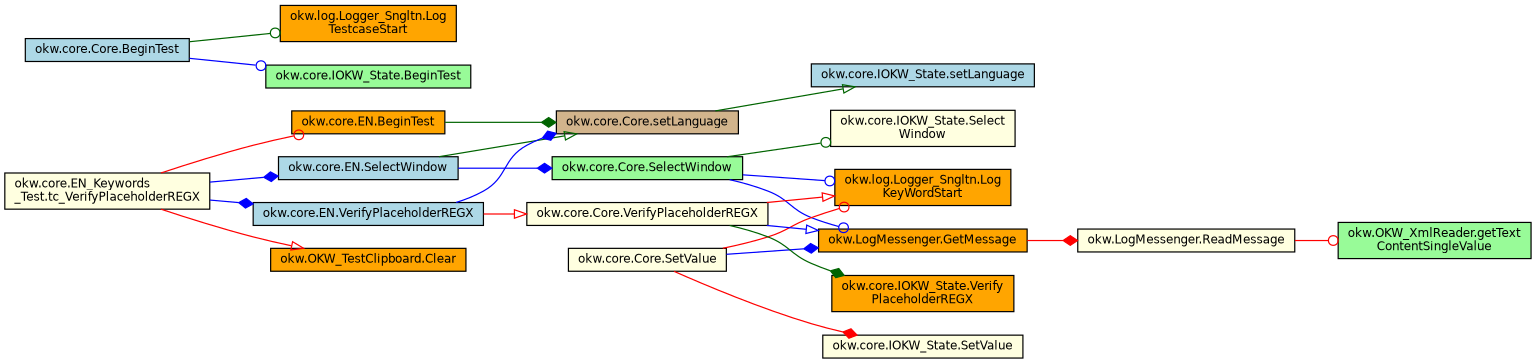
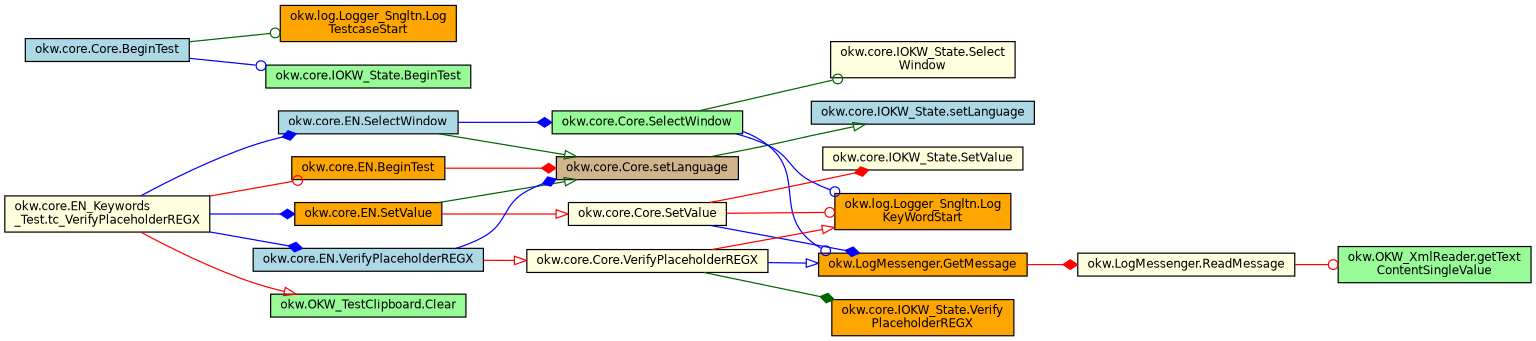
(493, 122) -> (493, 168)
none -> (368, 214)
(368, 260) -> (368, 306)
